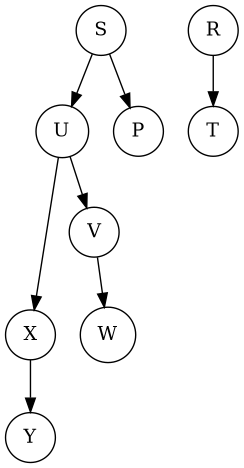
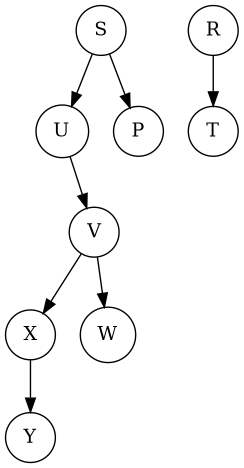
(47, 227) -> (66, 278)
